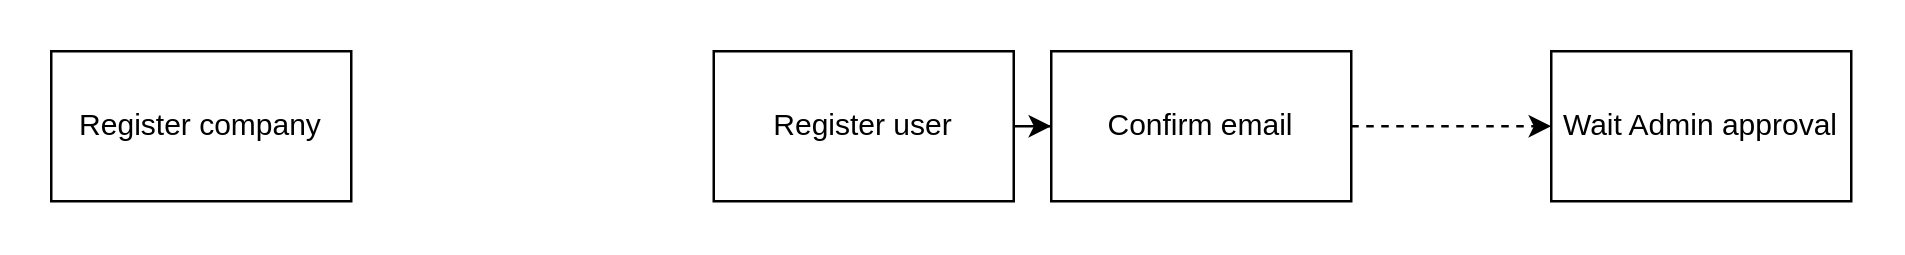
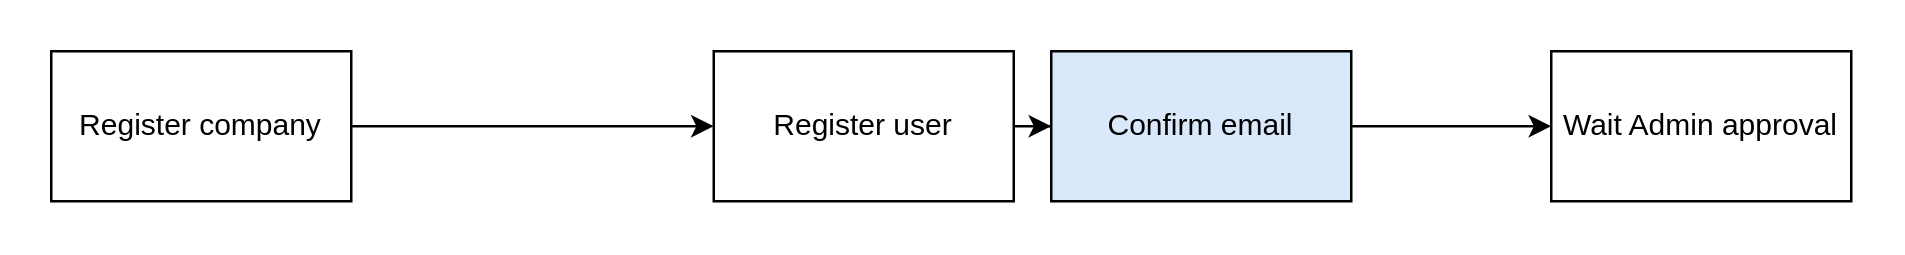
none -> (525, 126)
(1201, 126) -> (1201, 126)
(1442, 126) -> (1442, 126)
